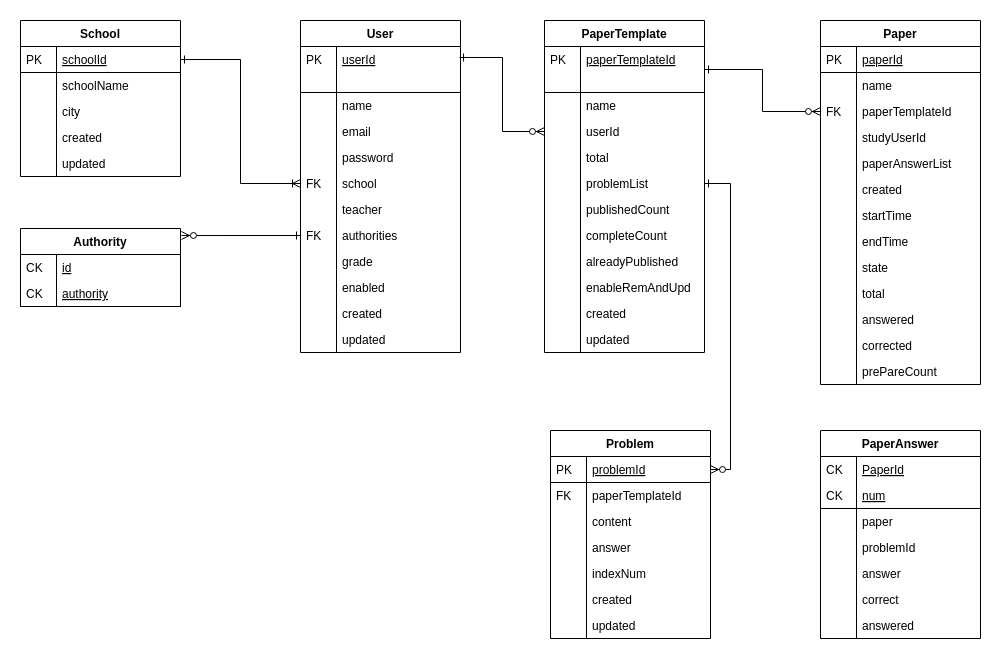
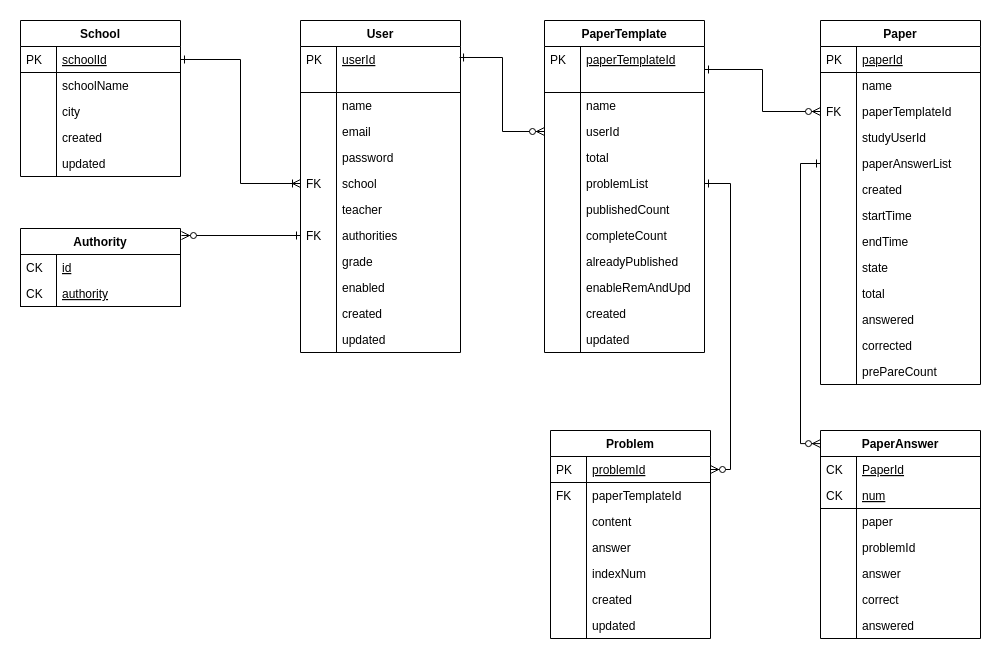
none -> (801, 305)
